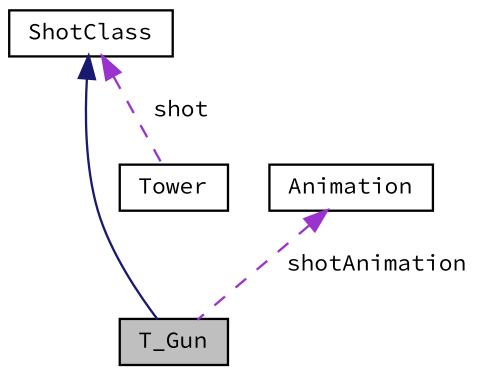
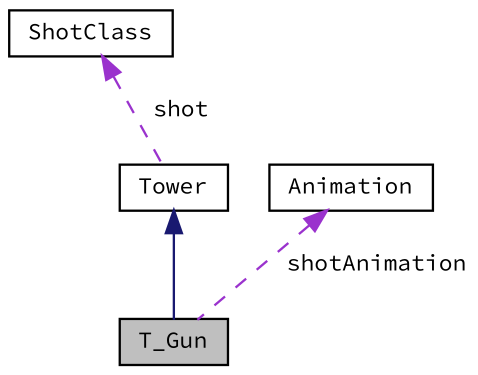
(97, 206) -> (174, 277)
